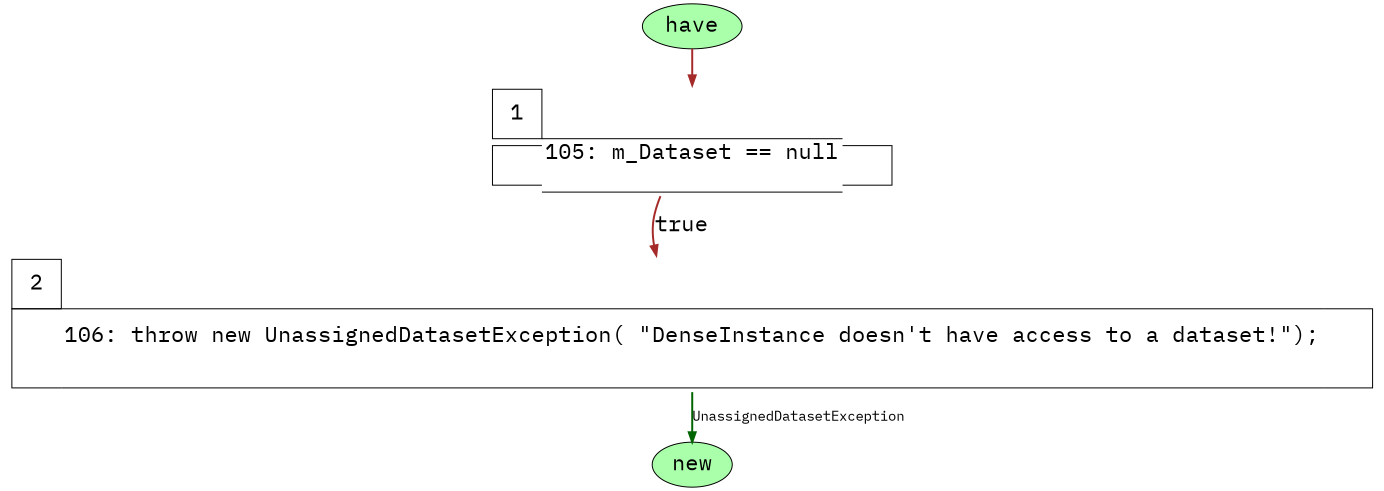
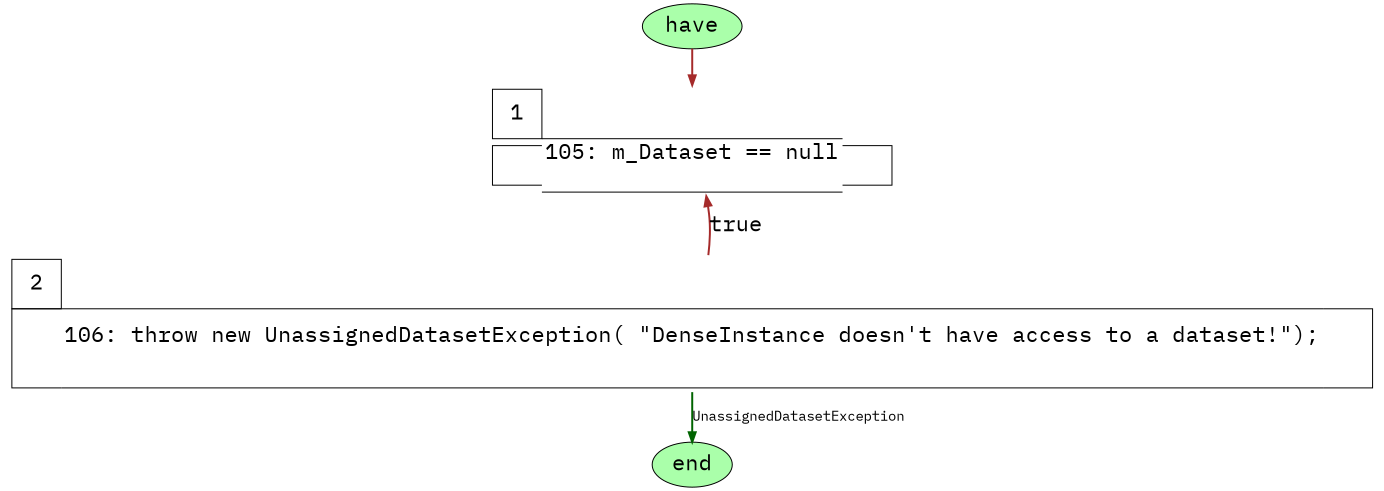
(653, 220) -> (710, 231)
(692, 465) -> (692, 465)
